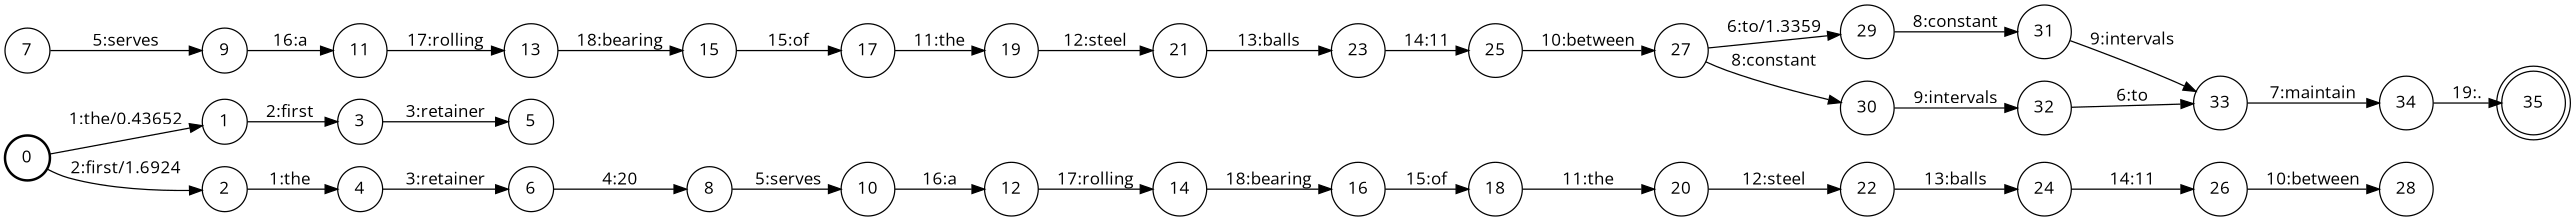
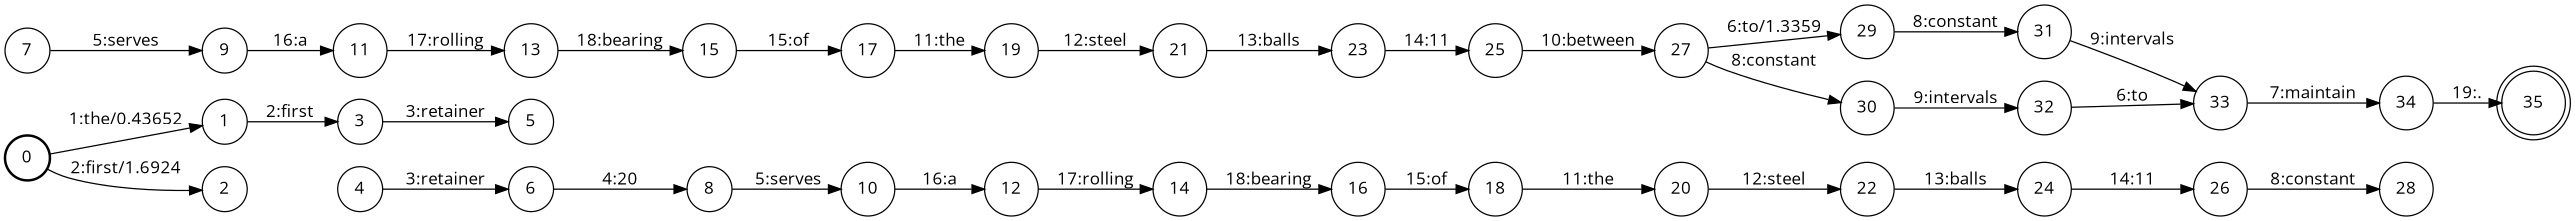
(2313, 180) -> (2313, 180)
(286, 189) -> none
